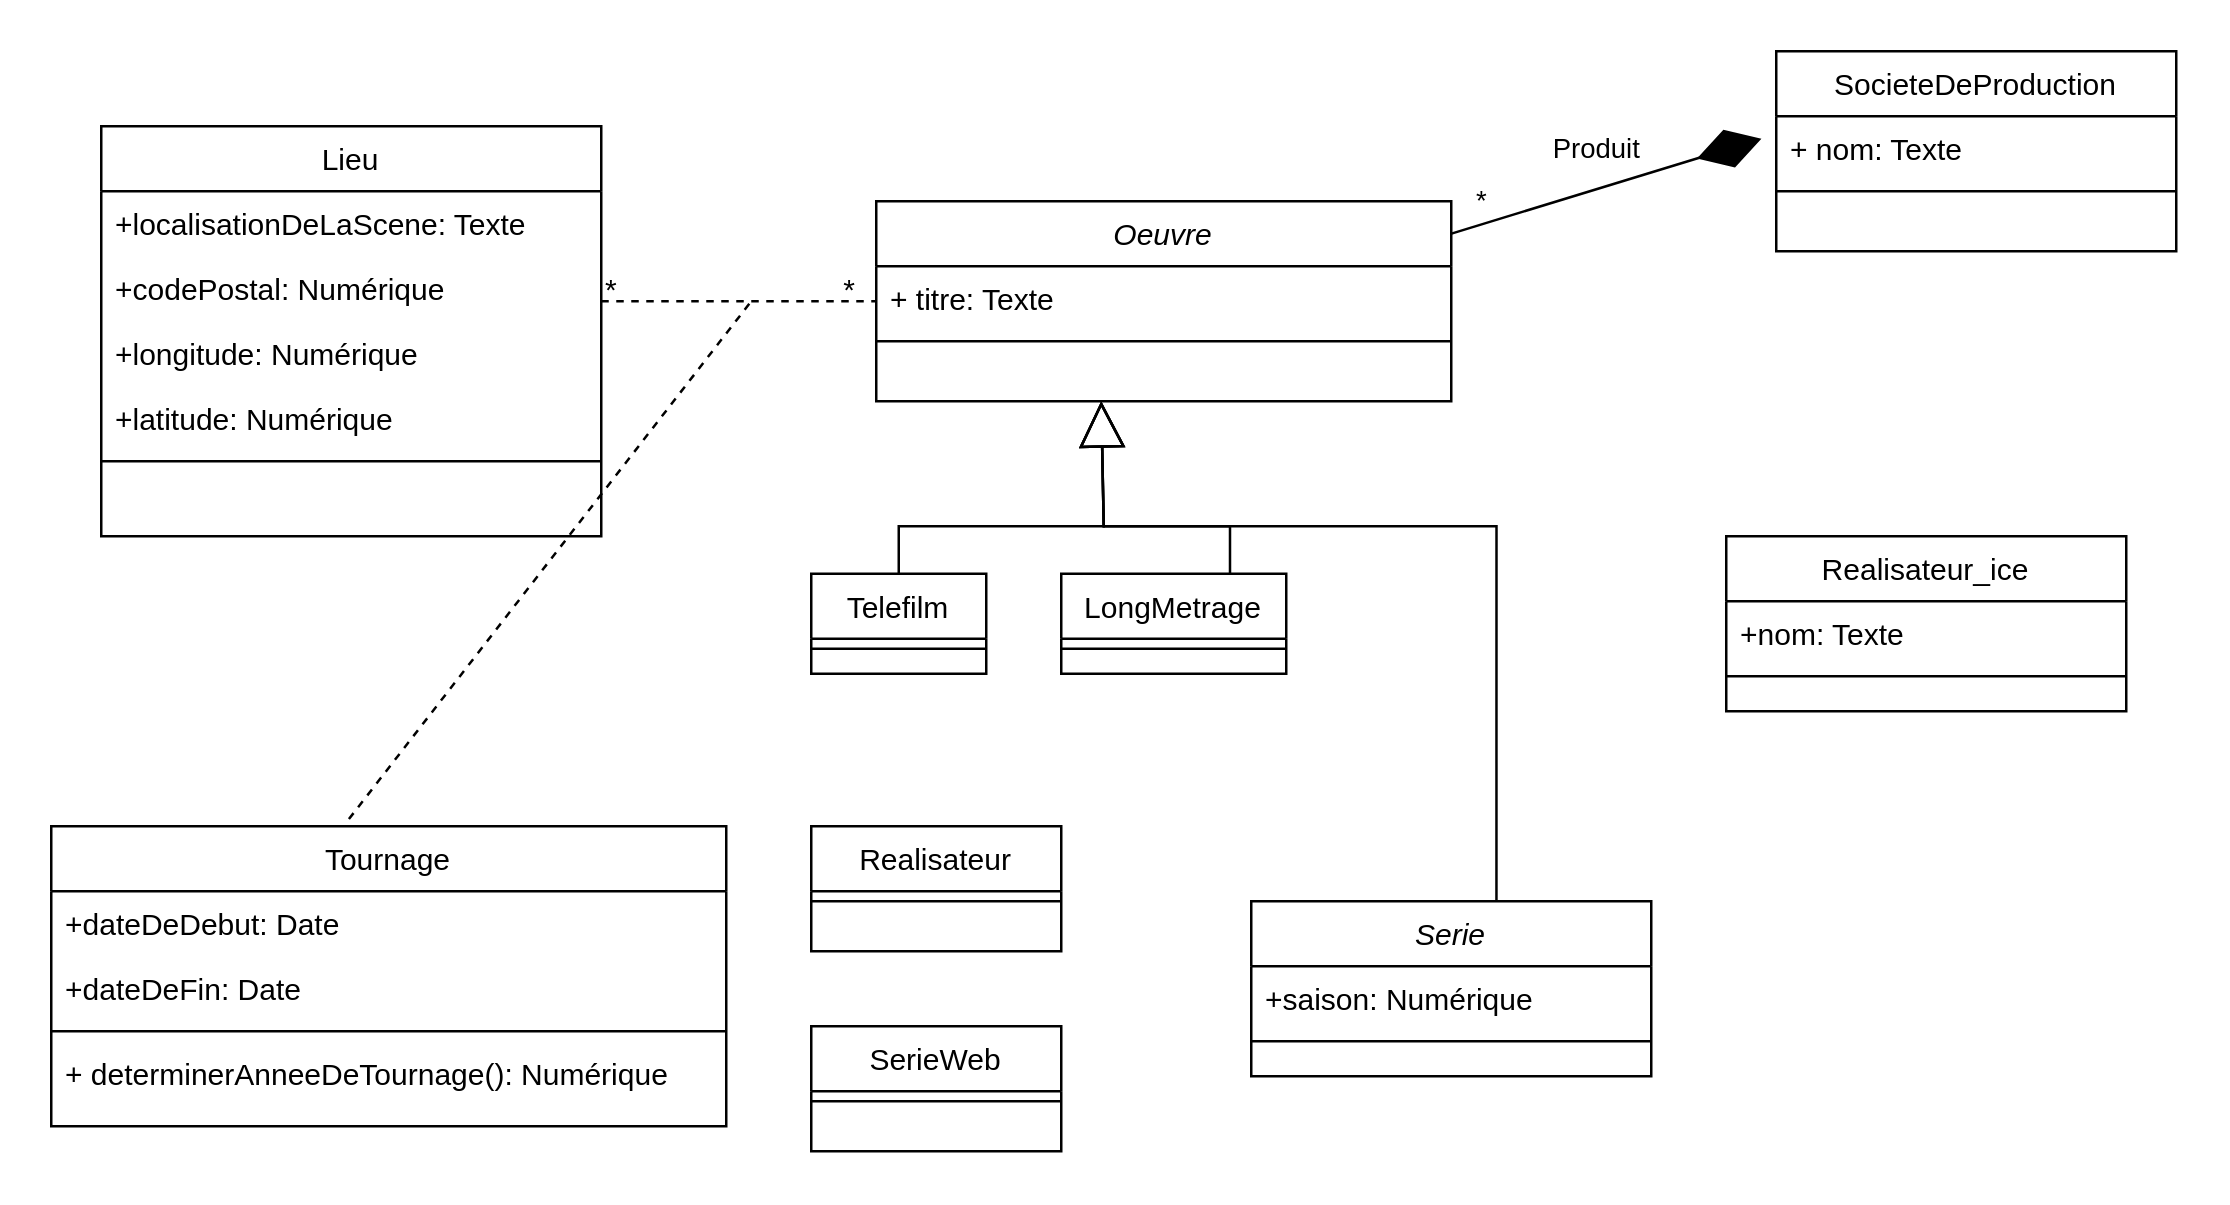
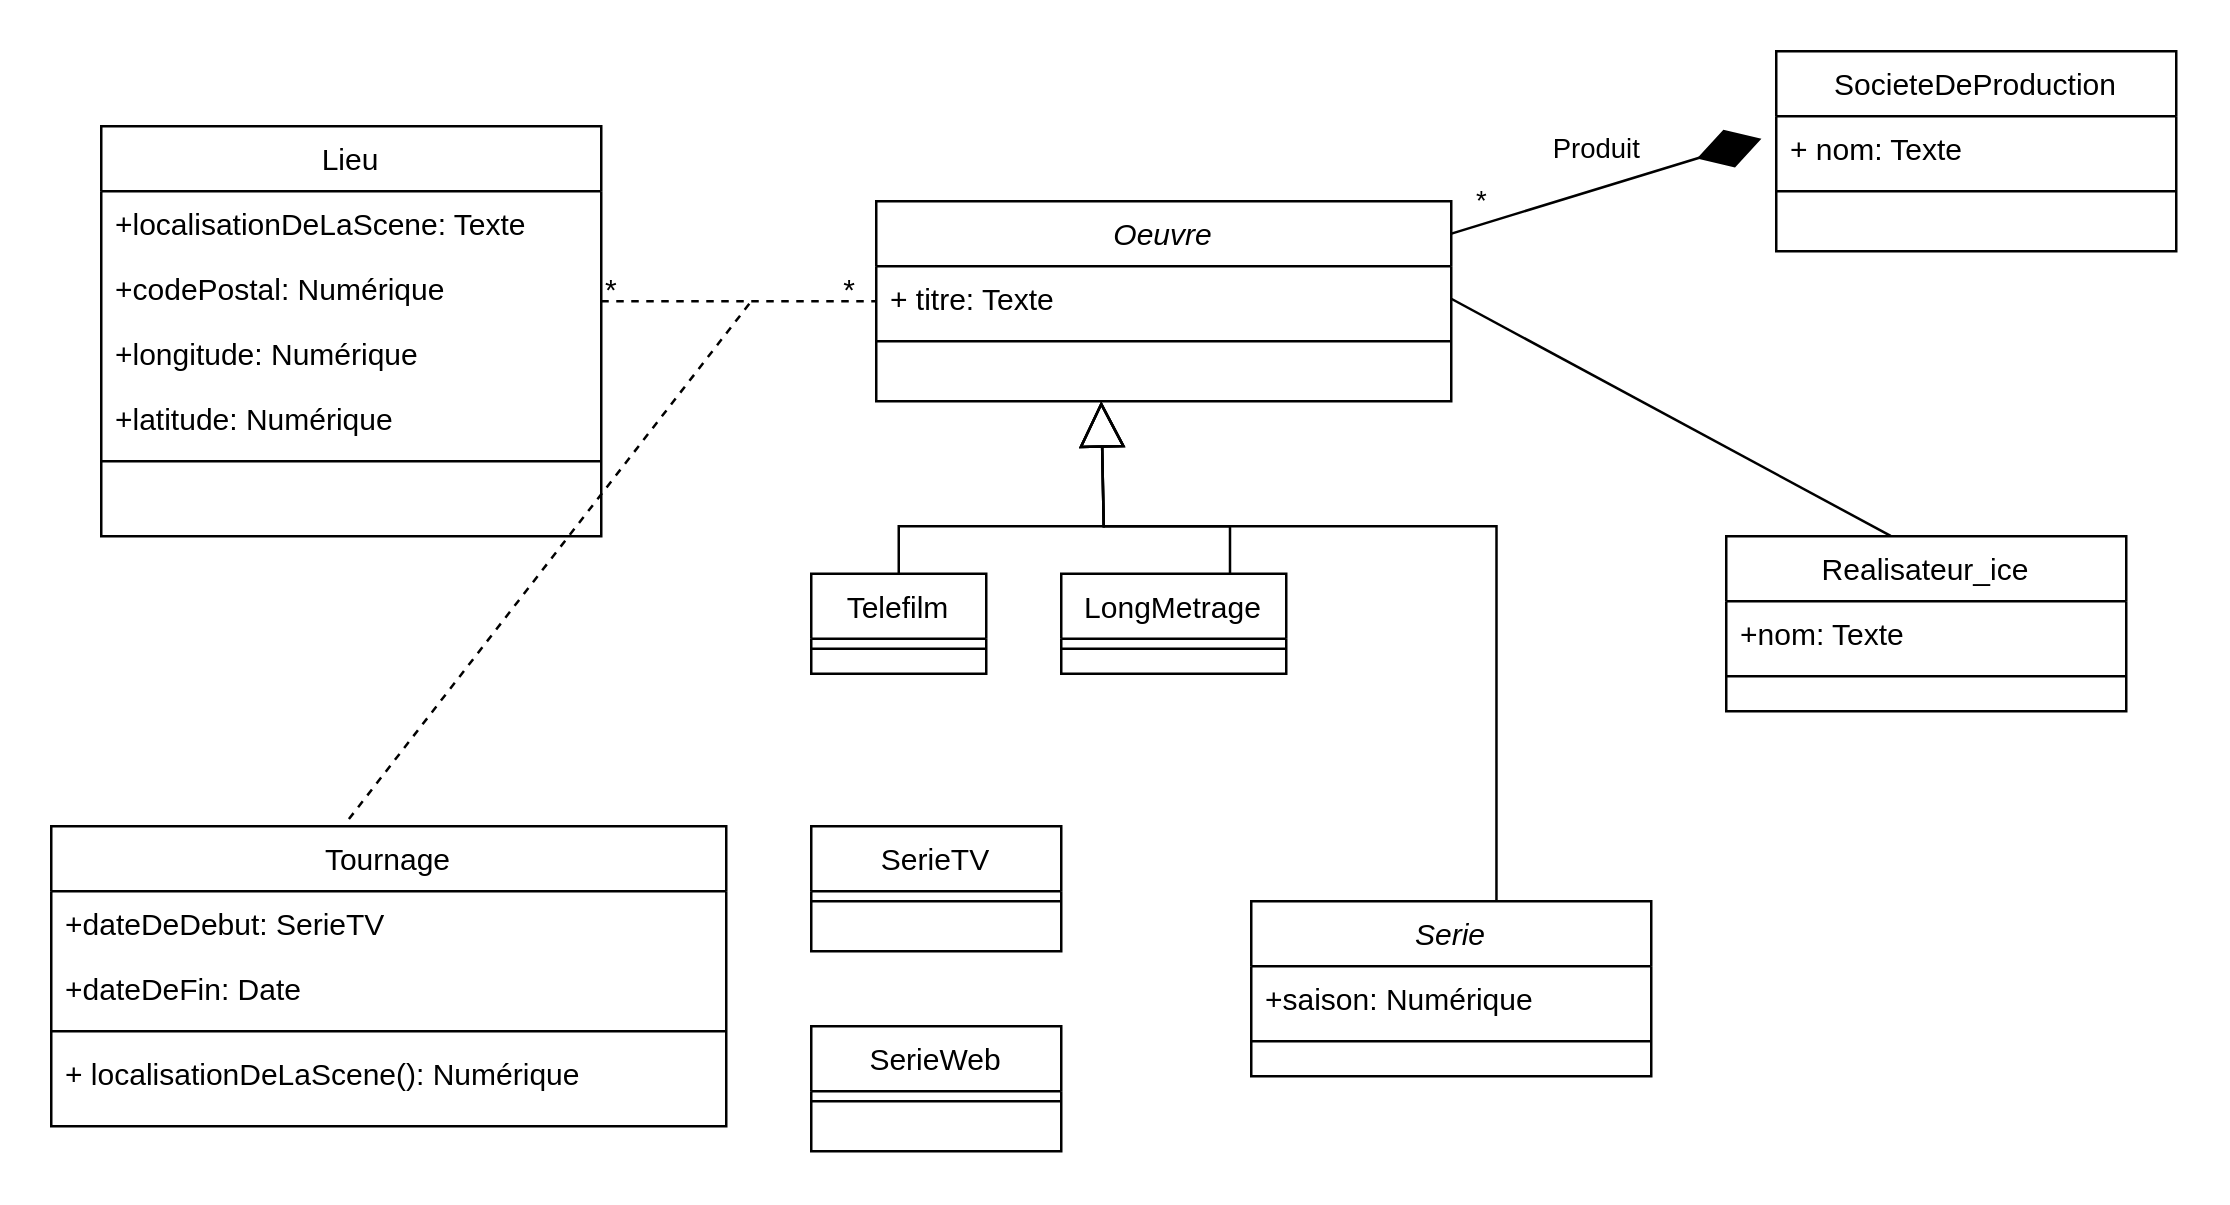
none -> (1672, 418)
(935, 860) -> (935, 860)
(208, 925) -> (230, 925)
(387, 1077) -> (341, 1077)
